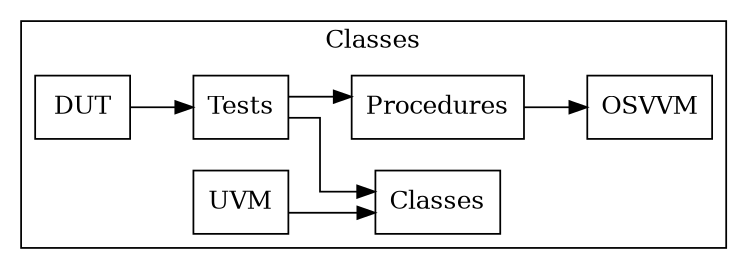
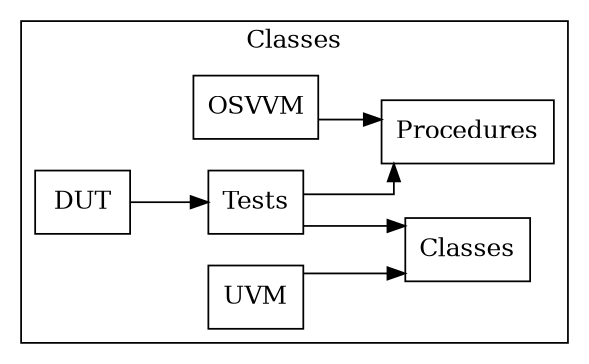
(547, 107) -> (341, 120)
